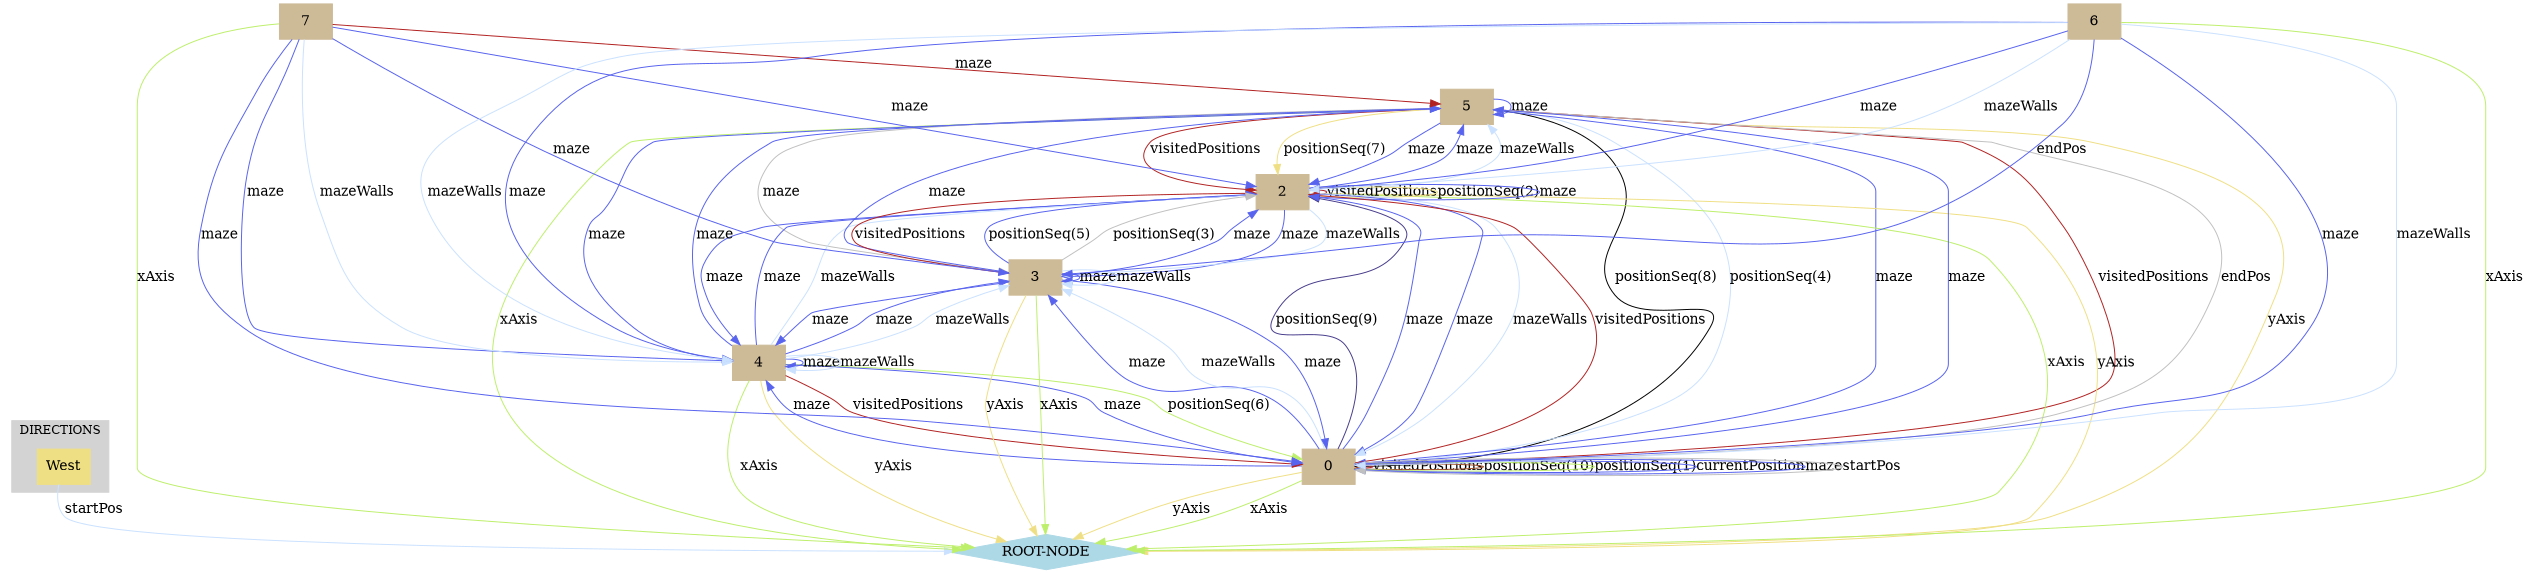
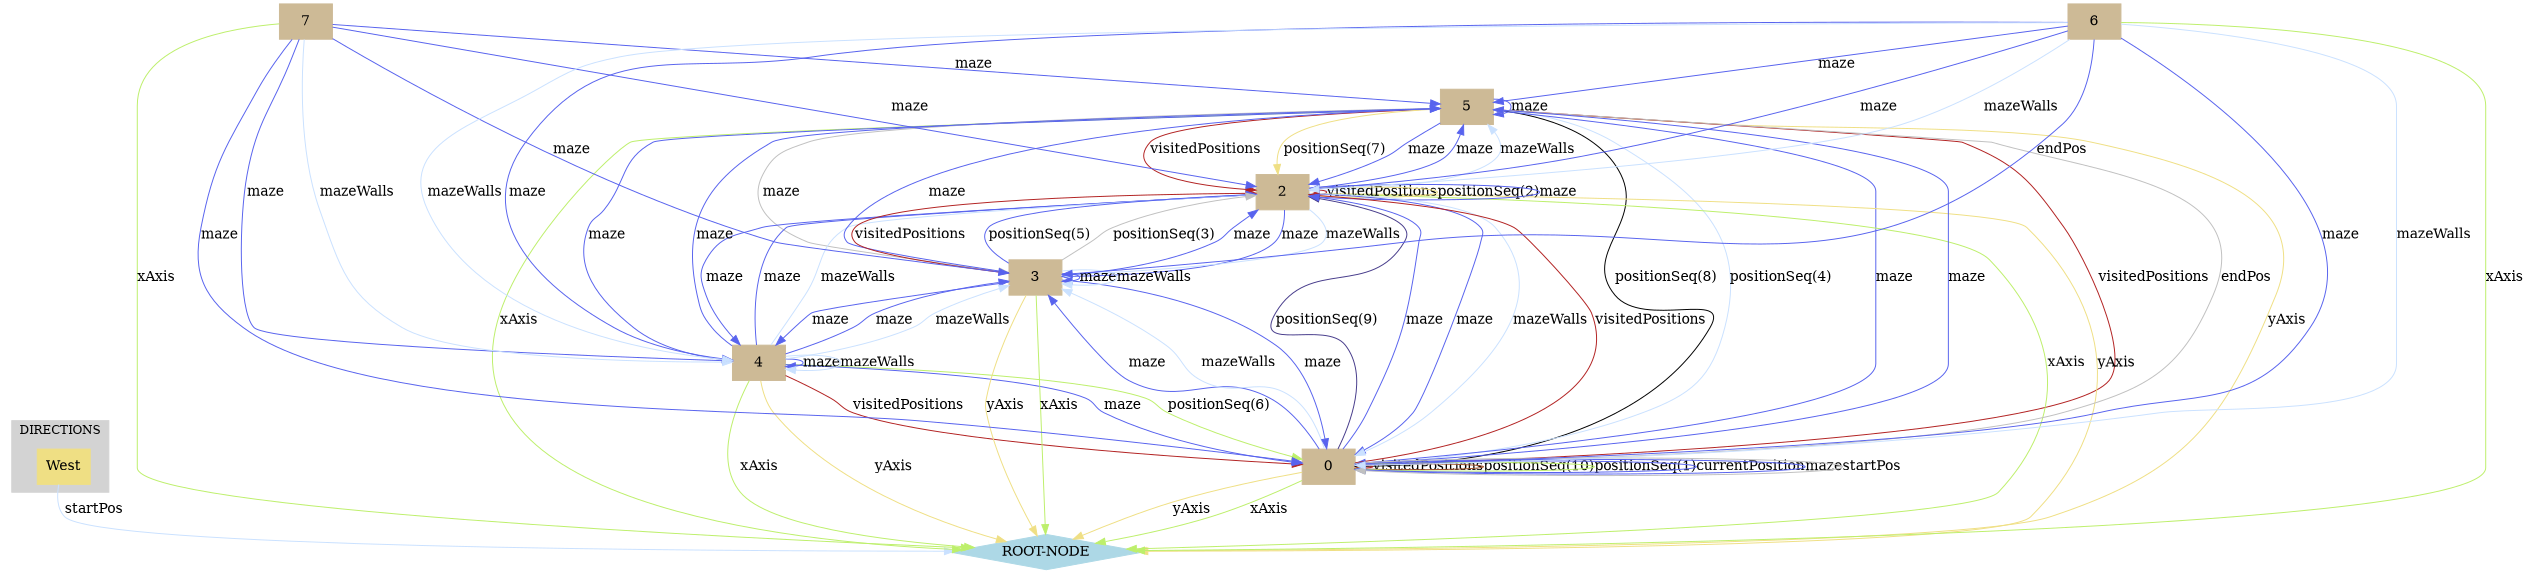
(882, 64) -> (882, 64)
none -> (1786, 64)
(1029, 457) -> none
